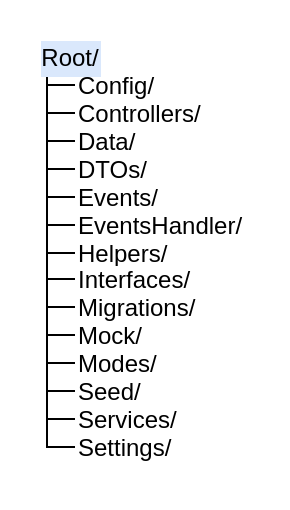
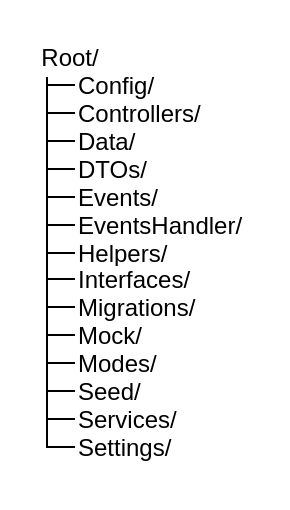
(71, 59) -> (71, 59)
